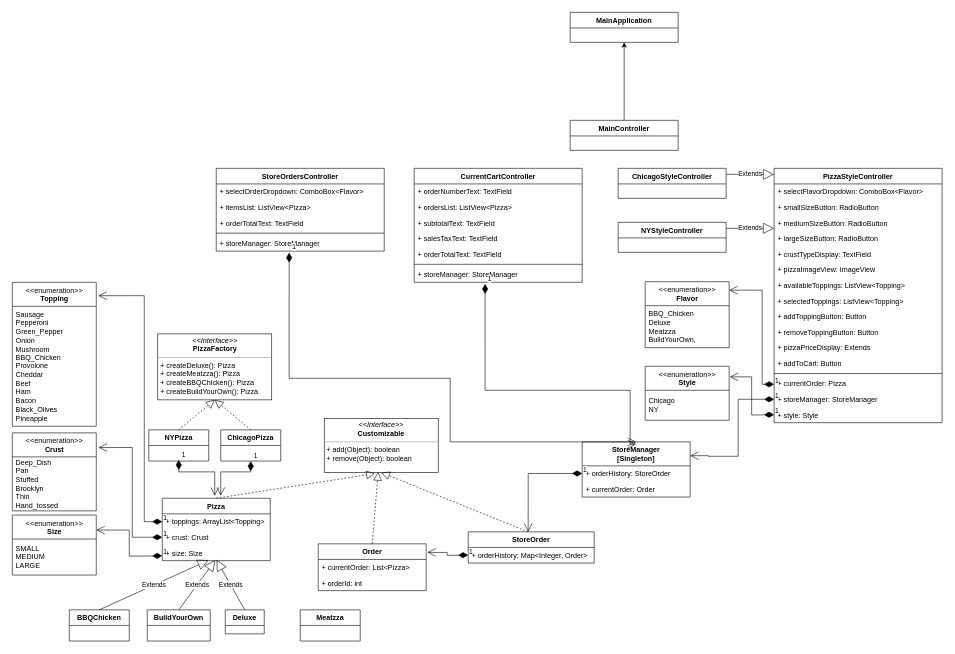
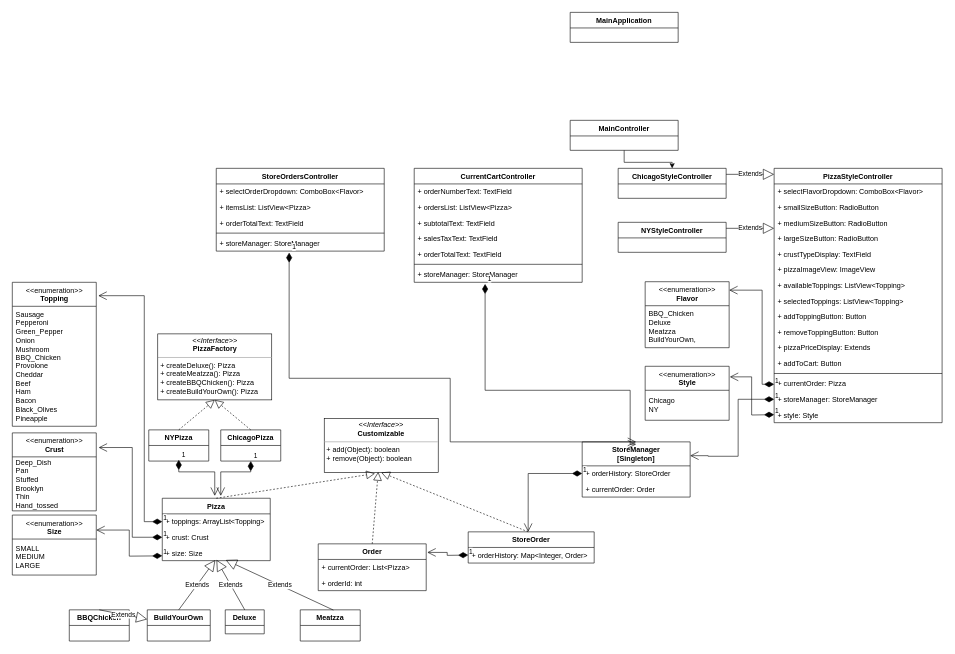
(624, 47) -> (671, 162)
(151, 586) -> (120, 614)
none -> (281, 586)
